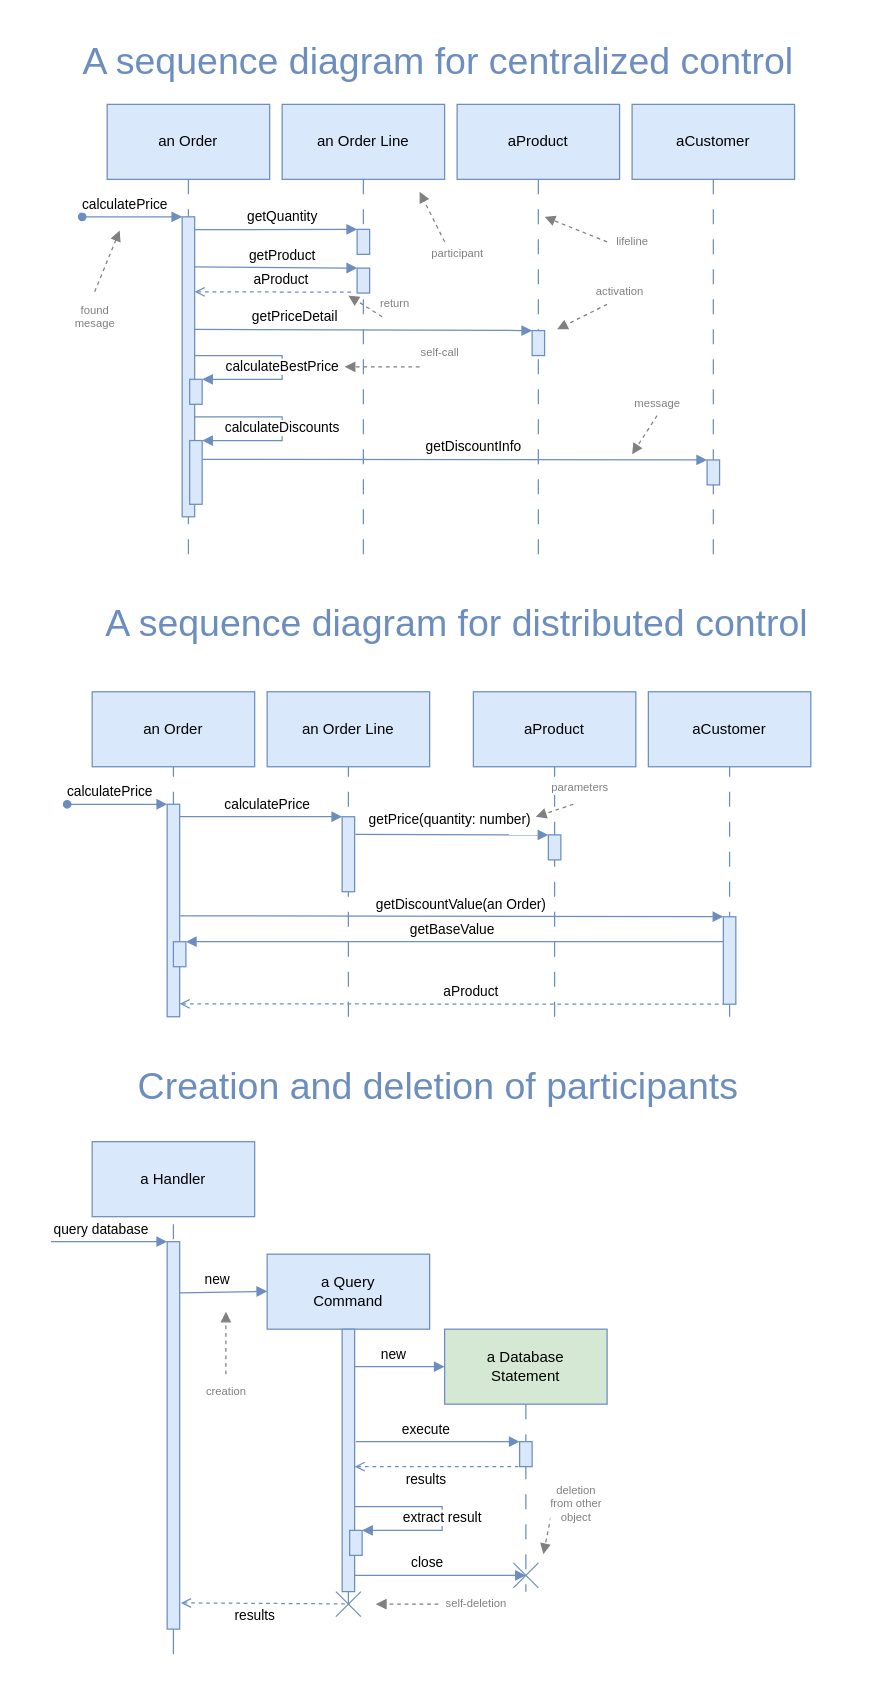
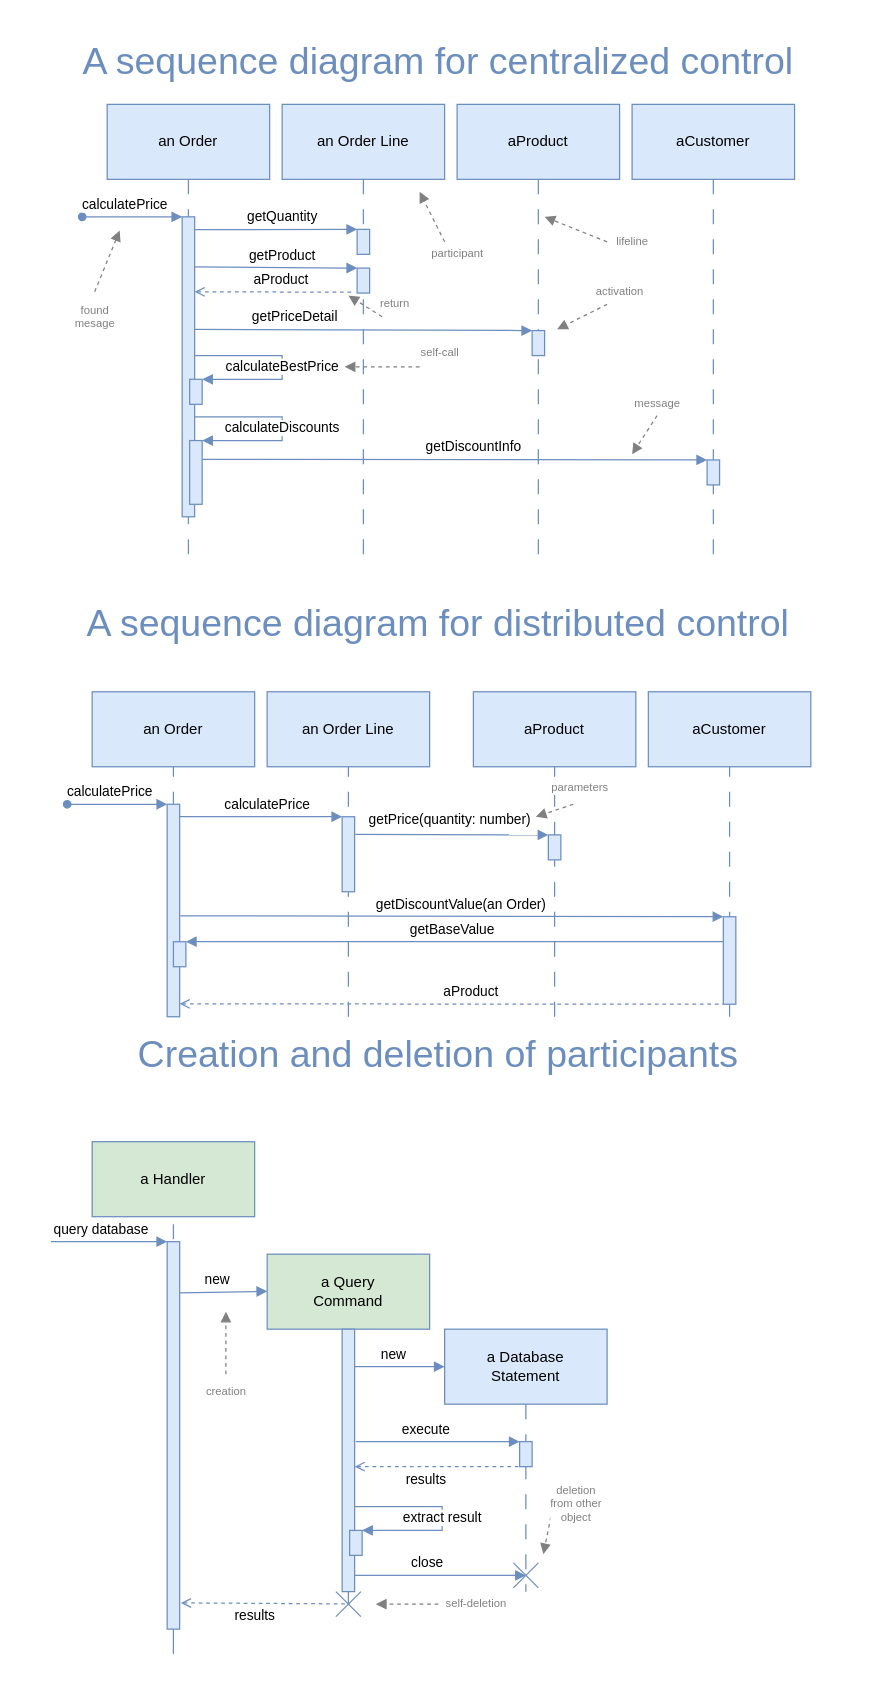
(457, 623) -> (438, 623)
(438, 1086) -> (438, 1054)
(173, 1179) -> (173, 1179)
(348, 1292) -> (348, 1292)
(526, 1367) -> (526, 1367)
